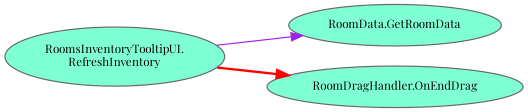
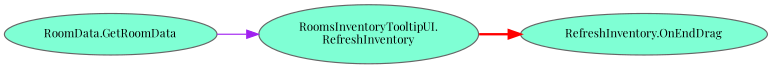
(254, 41) -> (232, 34)
(395, 87) -> (644, 34)
